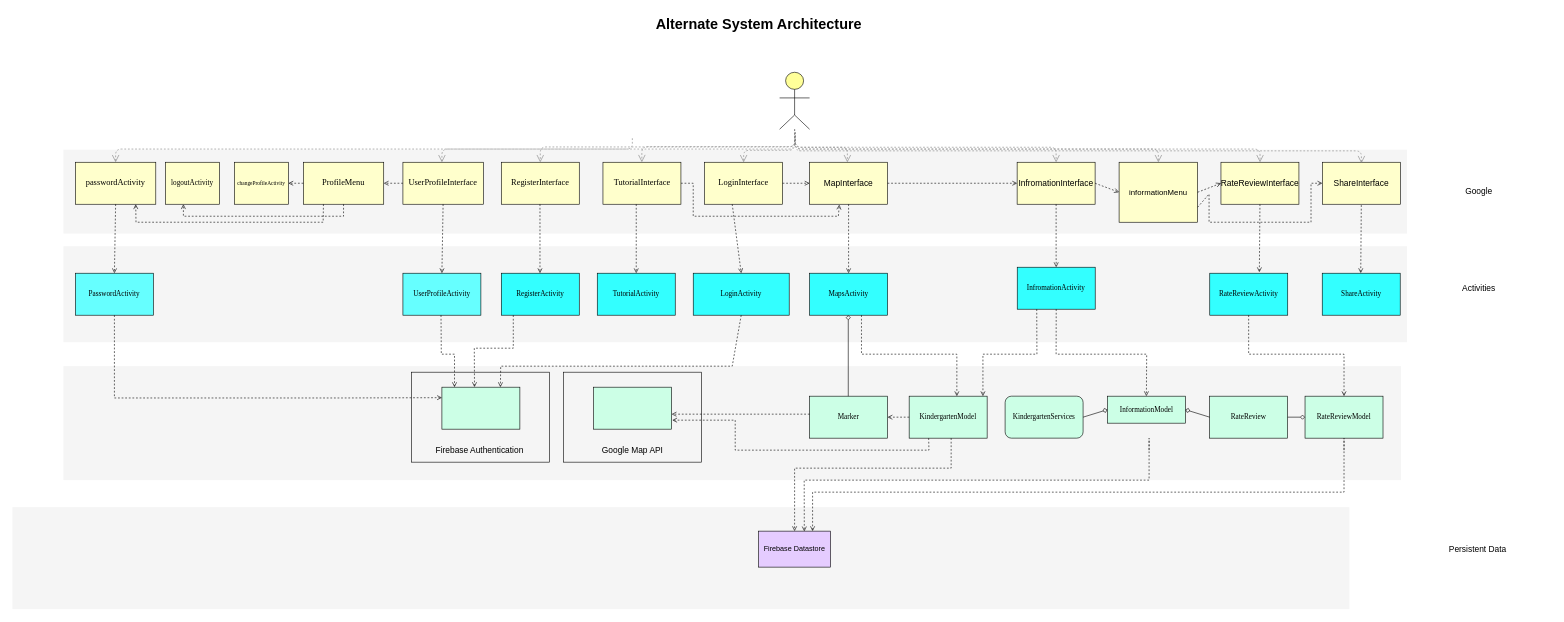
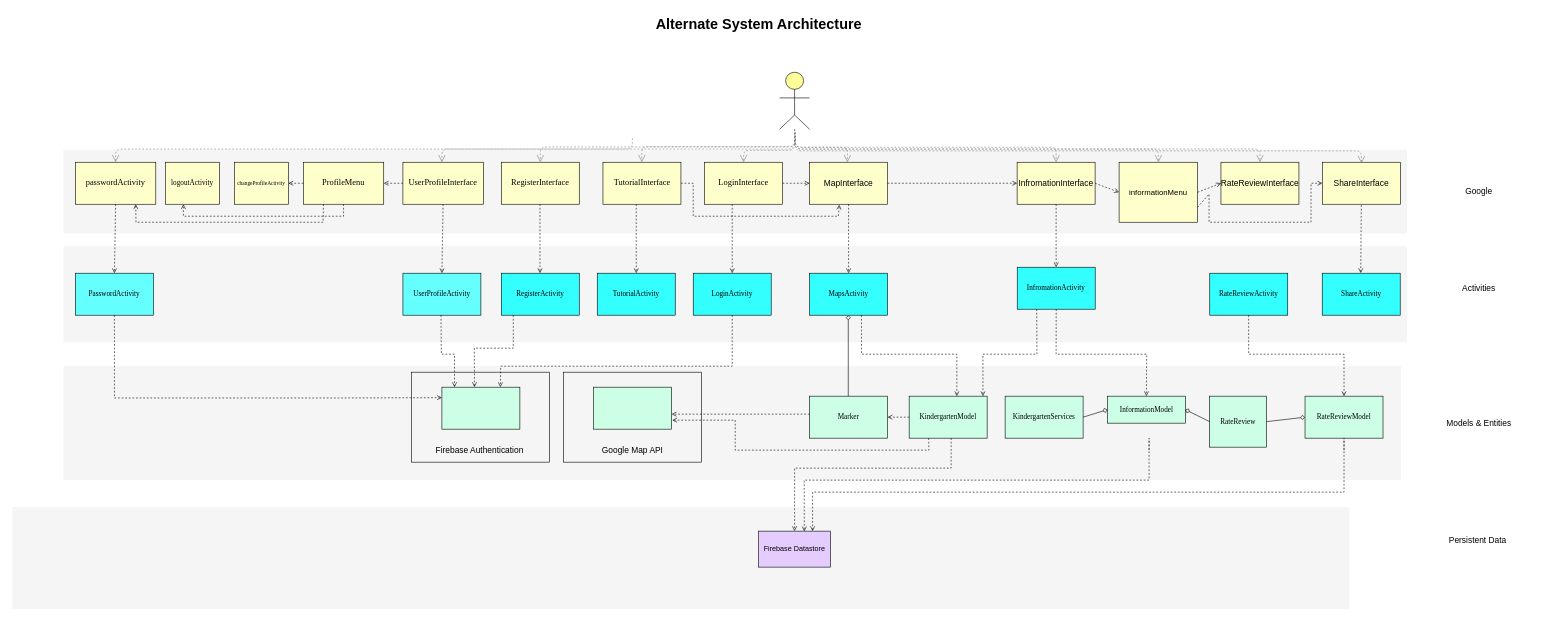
(1260, 239) -> none
(741, 294) -> (732, 294)
(1044, 417) -> (1044, 417)
(1249, 417) -> (1238, 422)
none -> (1479, 423)
(1479, 549) -> (1479, 540)
